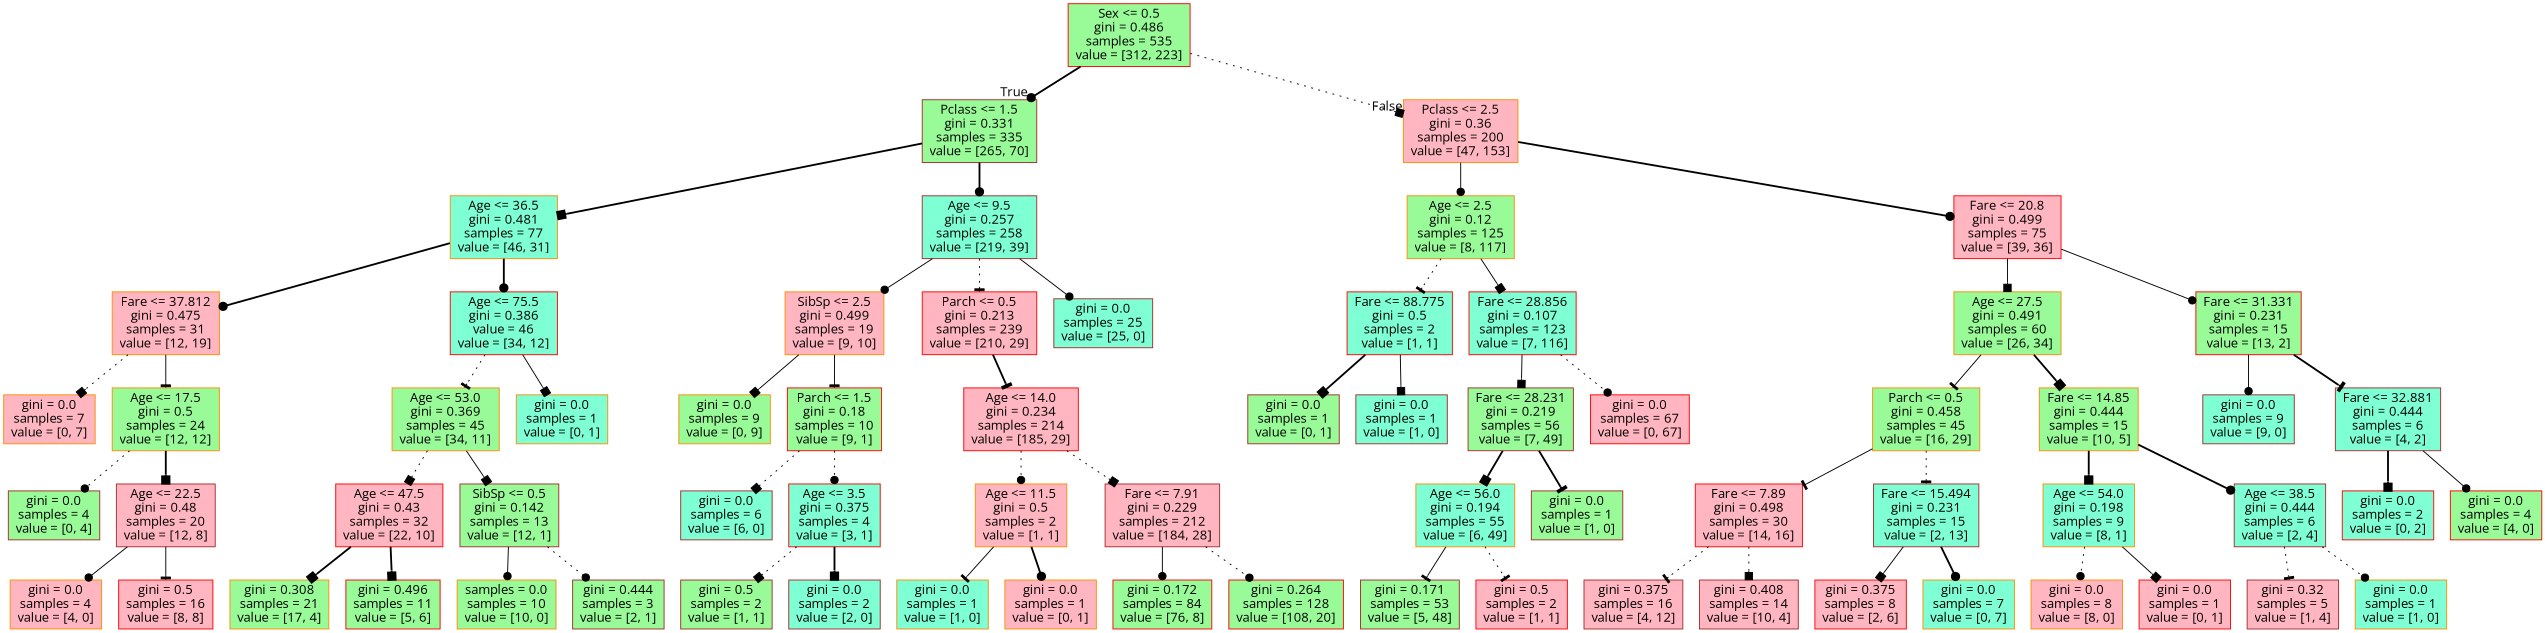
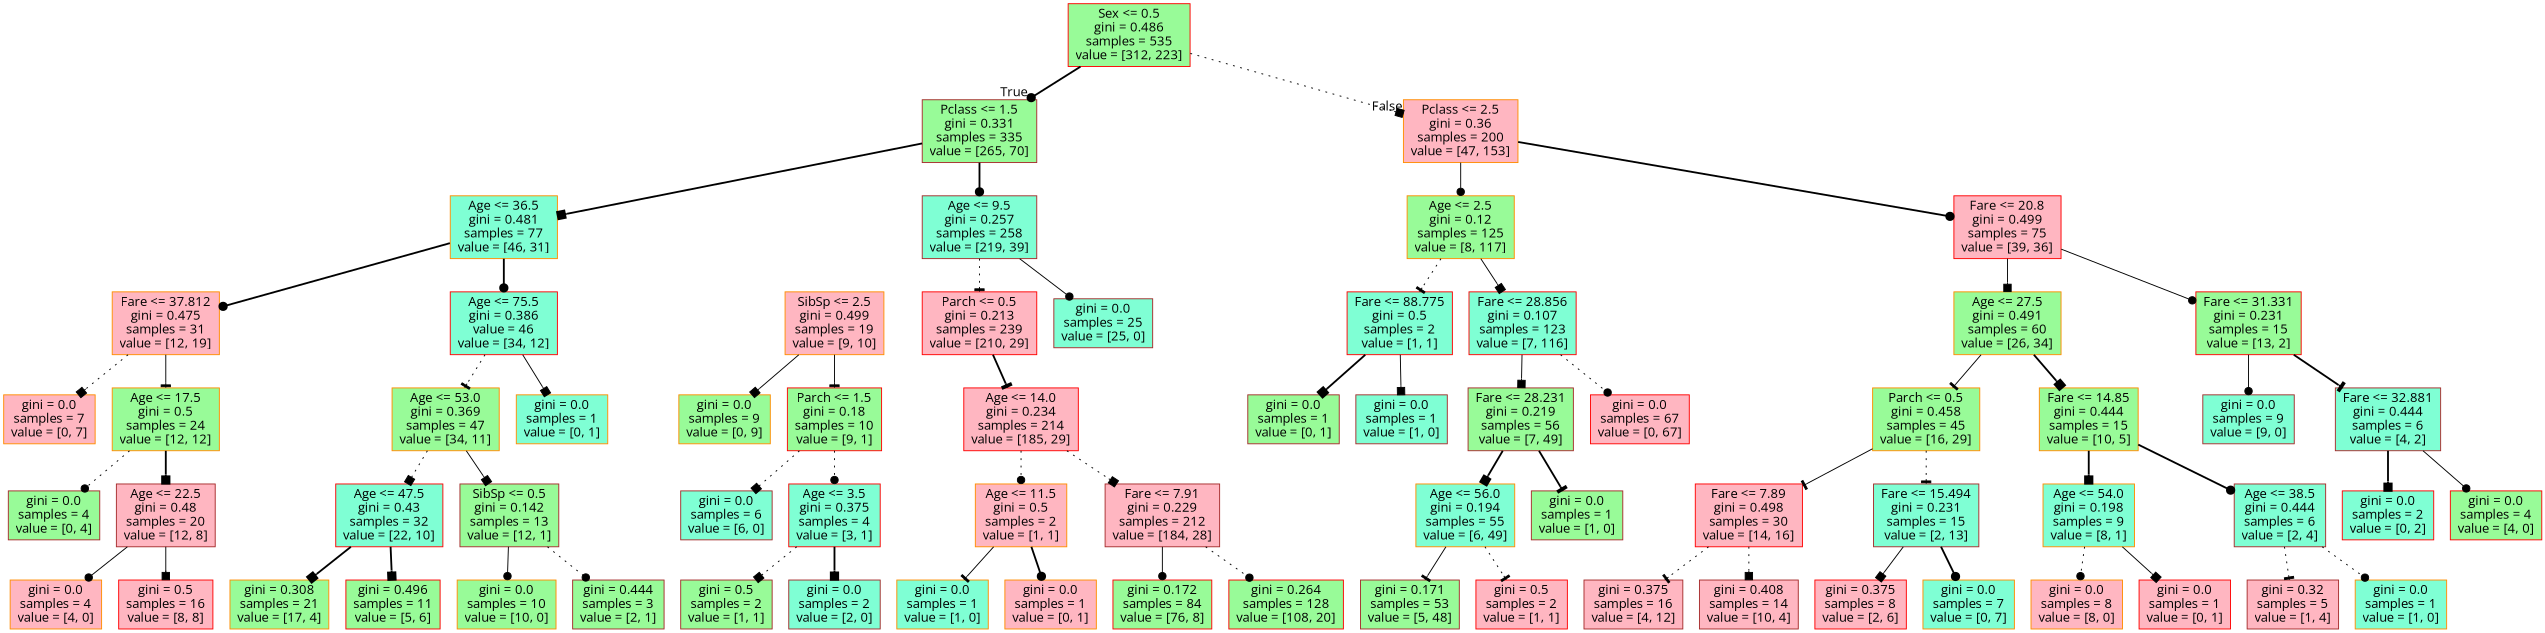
(910, 273) -> none
(446, 419) -> (446, 419)
(389, 515) -> (389, 515)
(166, 561) -> (166, 561)
(507, 605) -> (507, 605)
